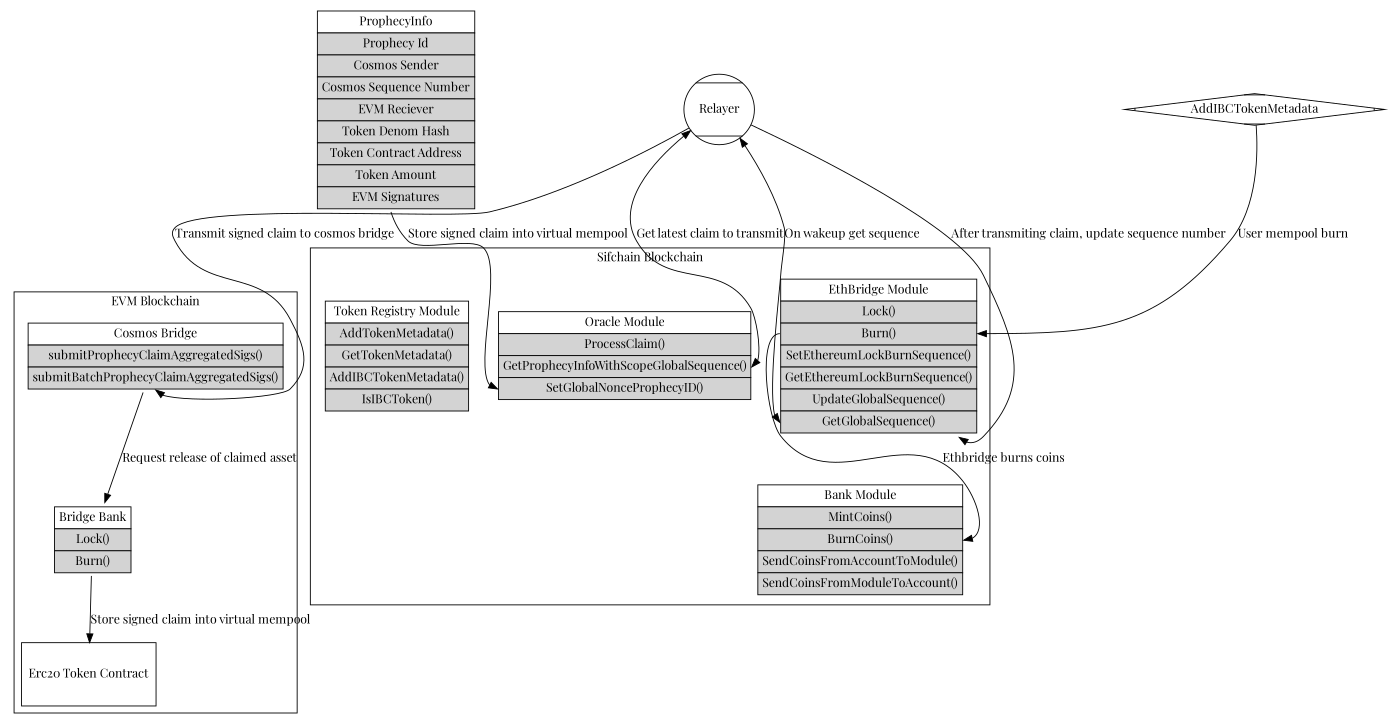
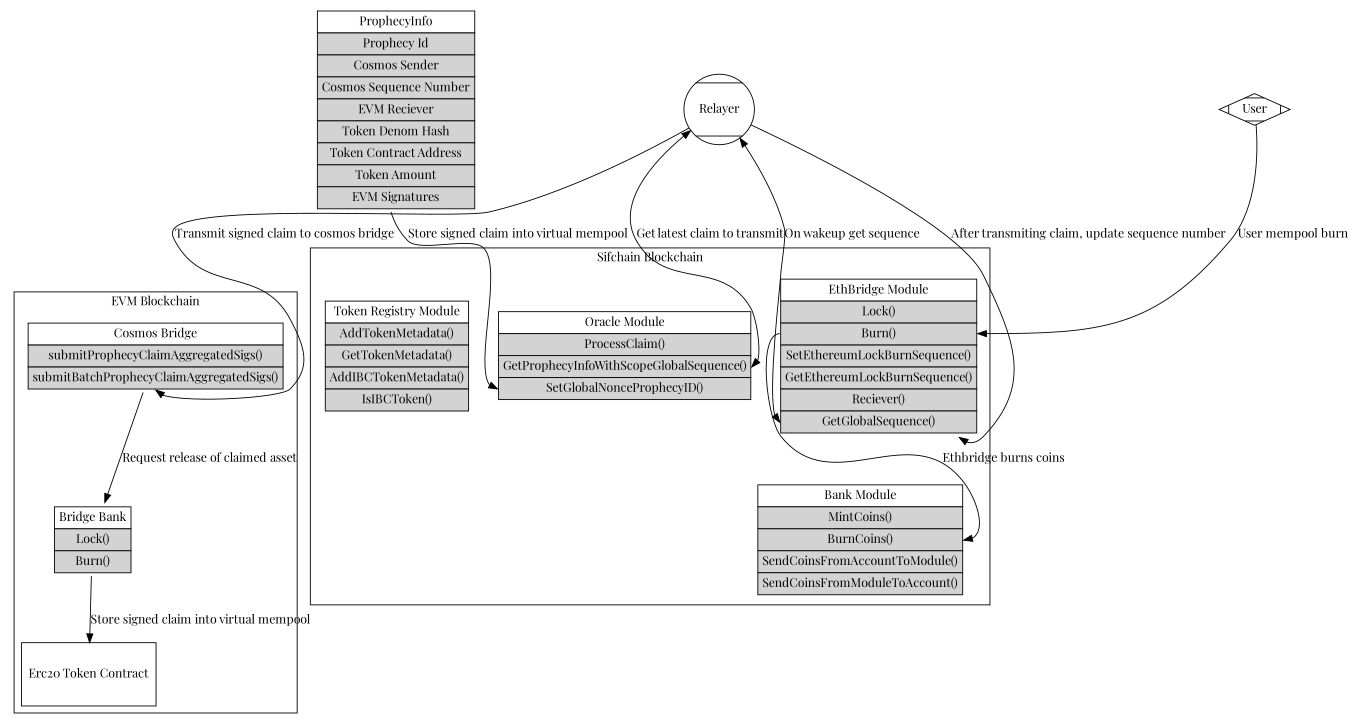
(1255, 109) -> (1255, 109)
(879, 400) -> (879, 400)
